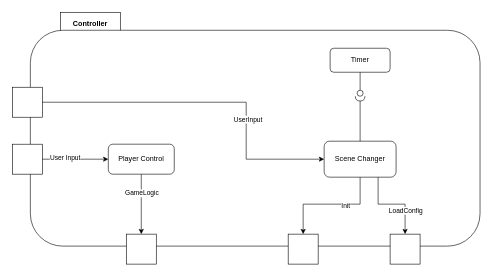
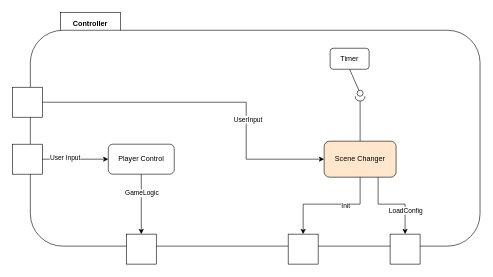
(360, 60) -> (350, 59)
(360, 159) -> (360, 159)
